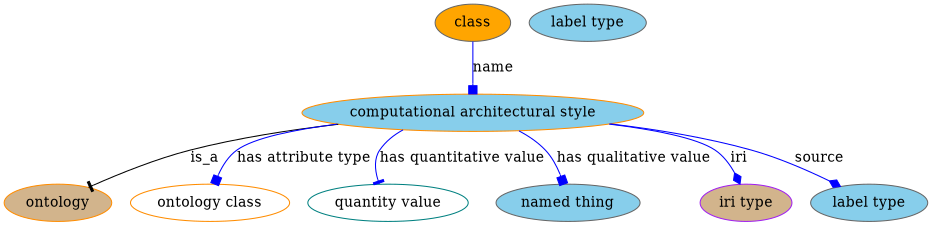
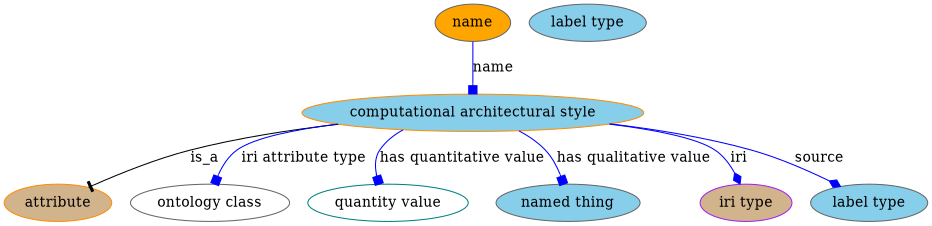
(473, 23) -> (473, 23)
(380, 150) -> (380, 150)
(304, 158) -> (304, 158)
(58, 203) -> (58, 203)
(210, 203) -> (210, 203)
